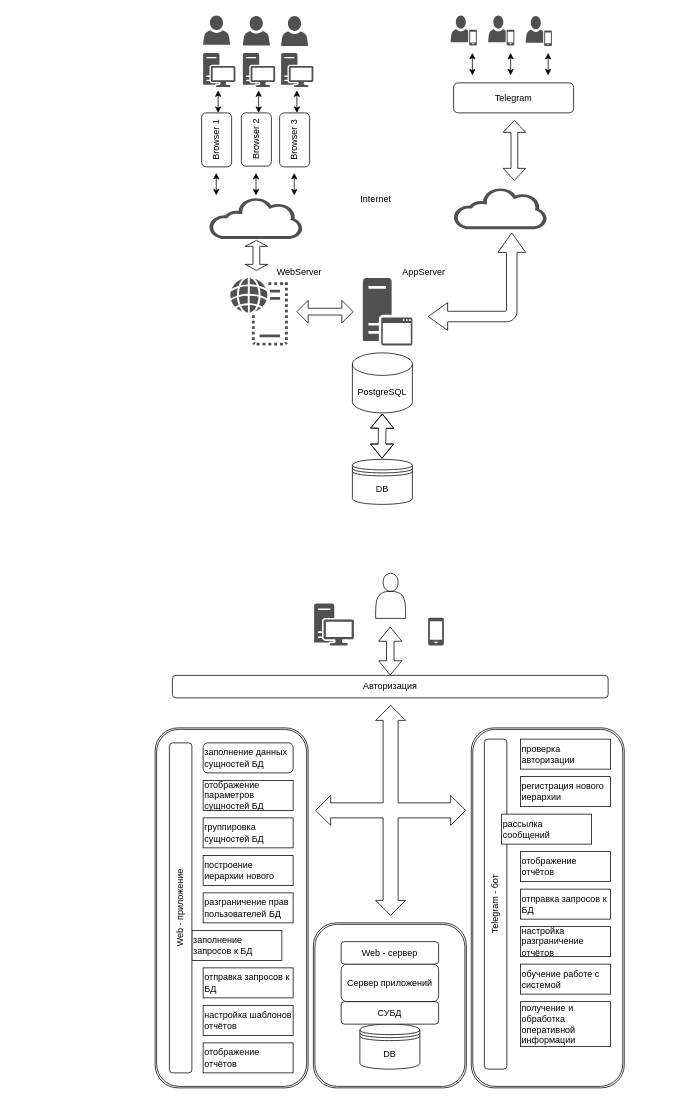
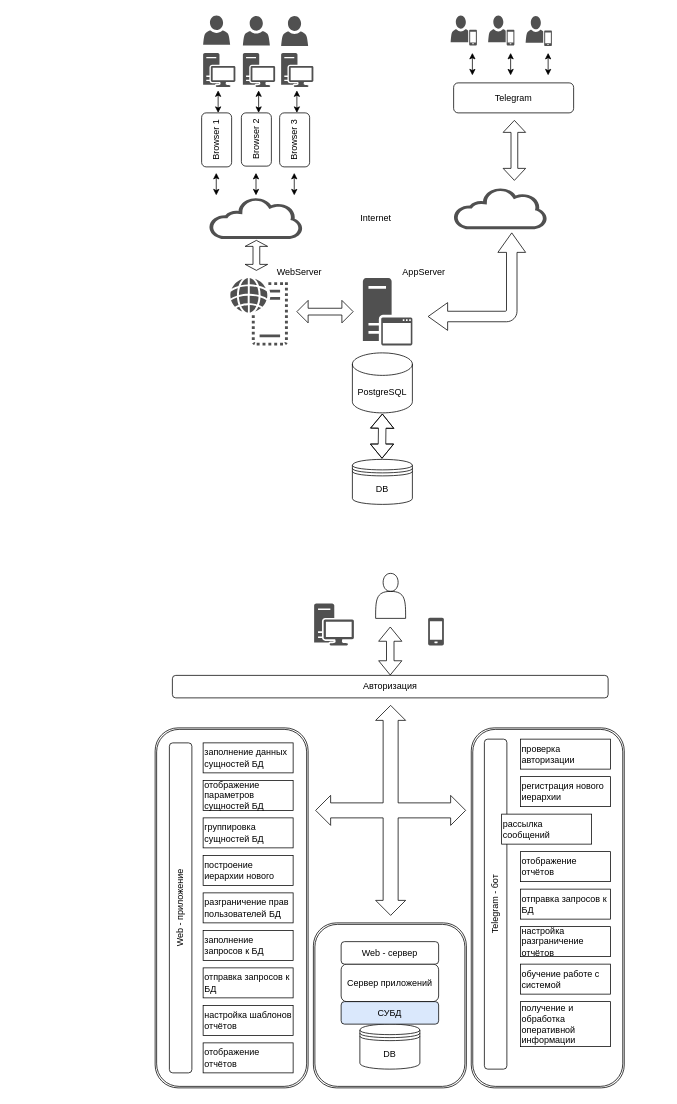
(375, 199) -> (375, 218)
(248, 758) -> (248, 758)
(237, 945) -> (248, 945)
(390, 1013) -> (390, 1013)
